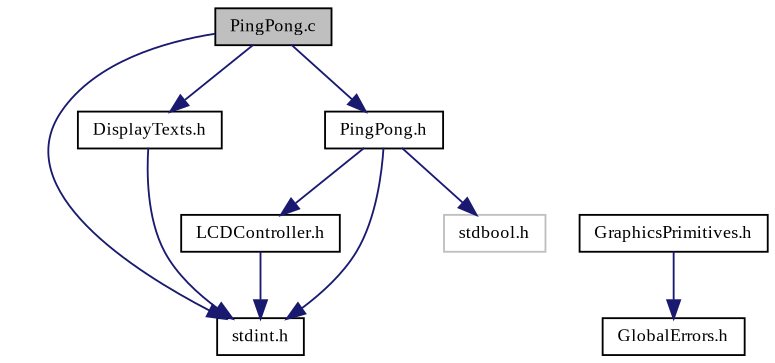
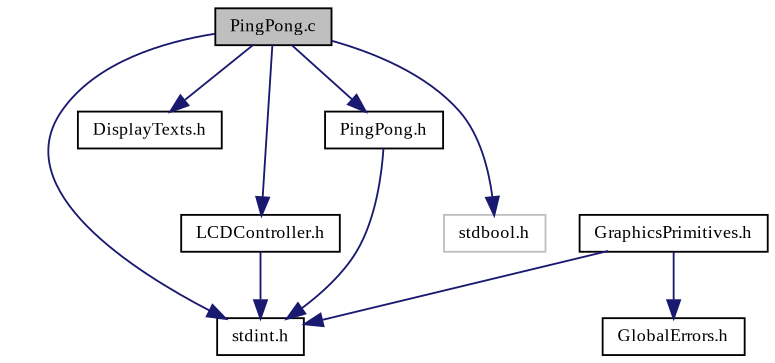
(432, 175) -> (439, 93)
(330, 176) -> (268, 121)
(159, 239) -> (465, 285)
